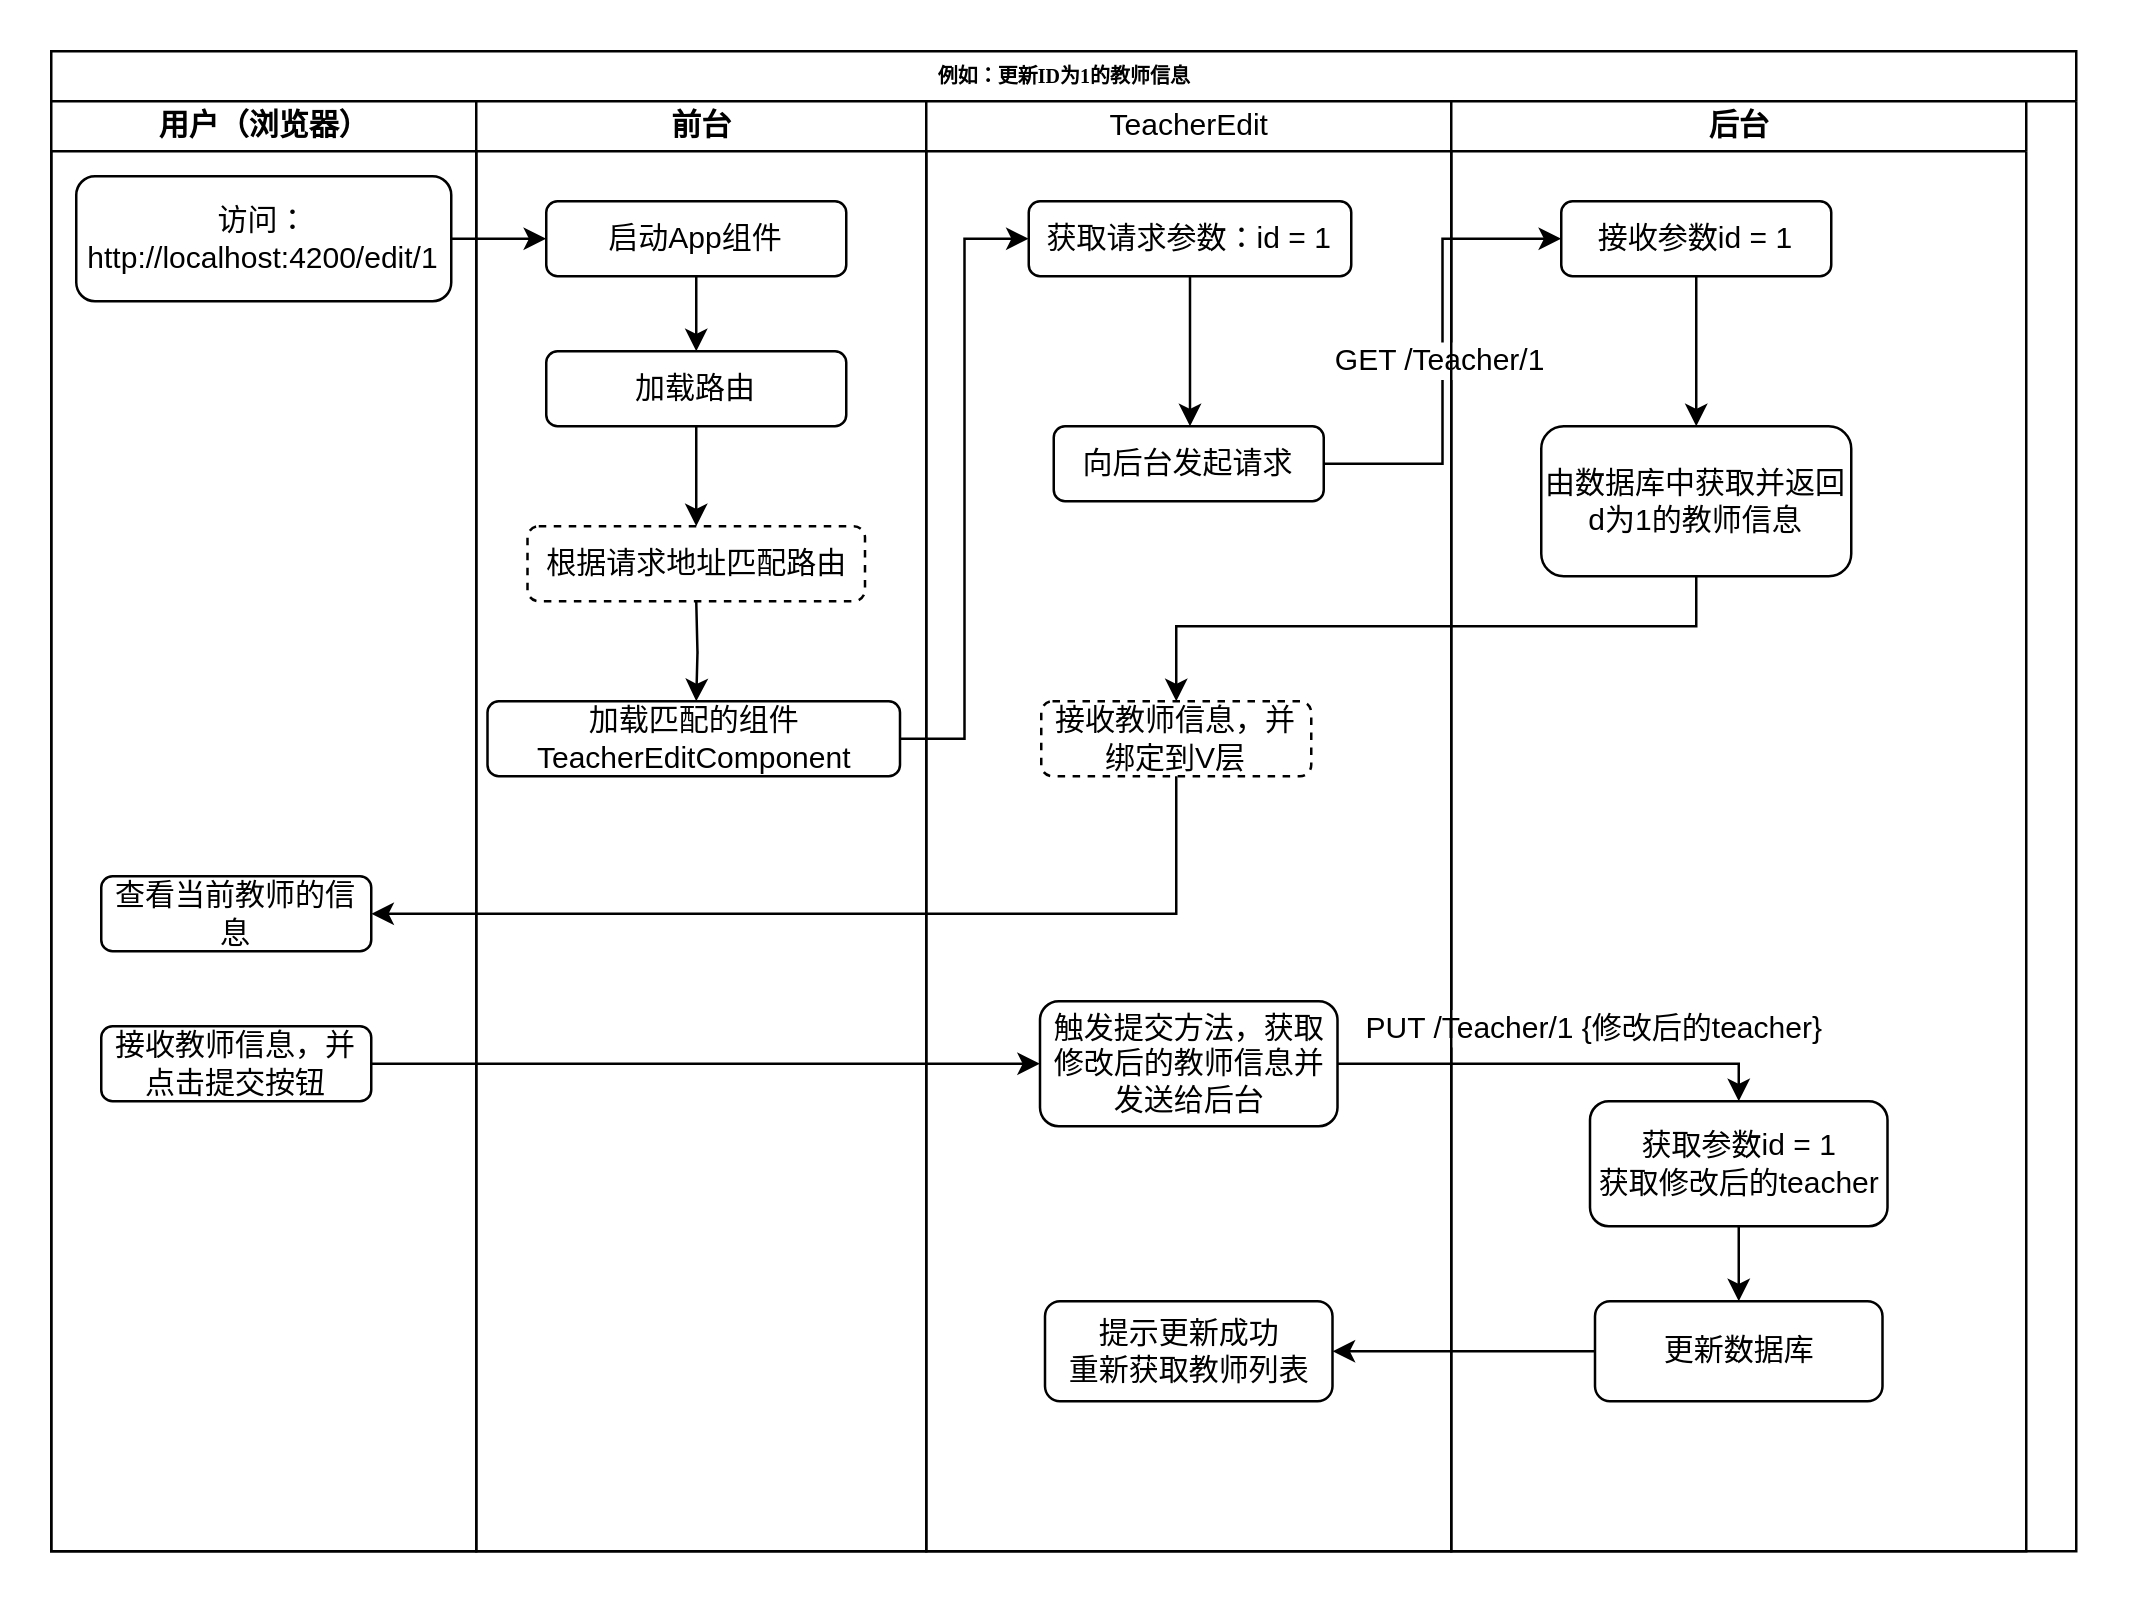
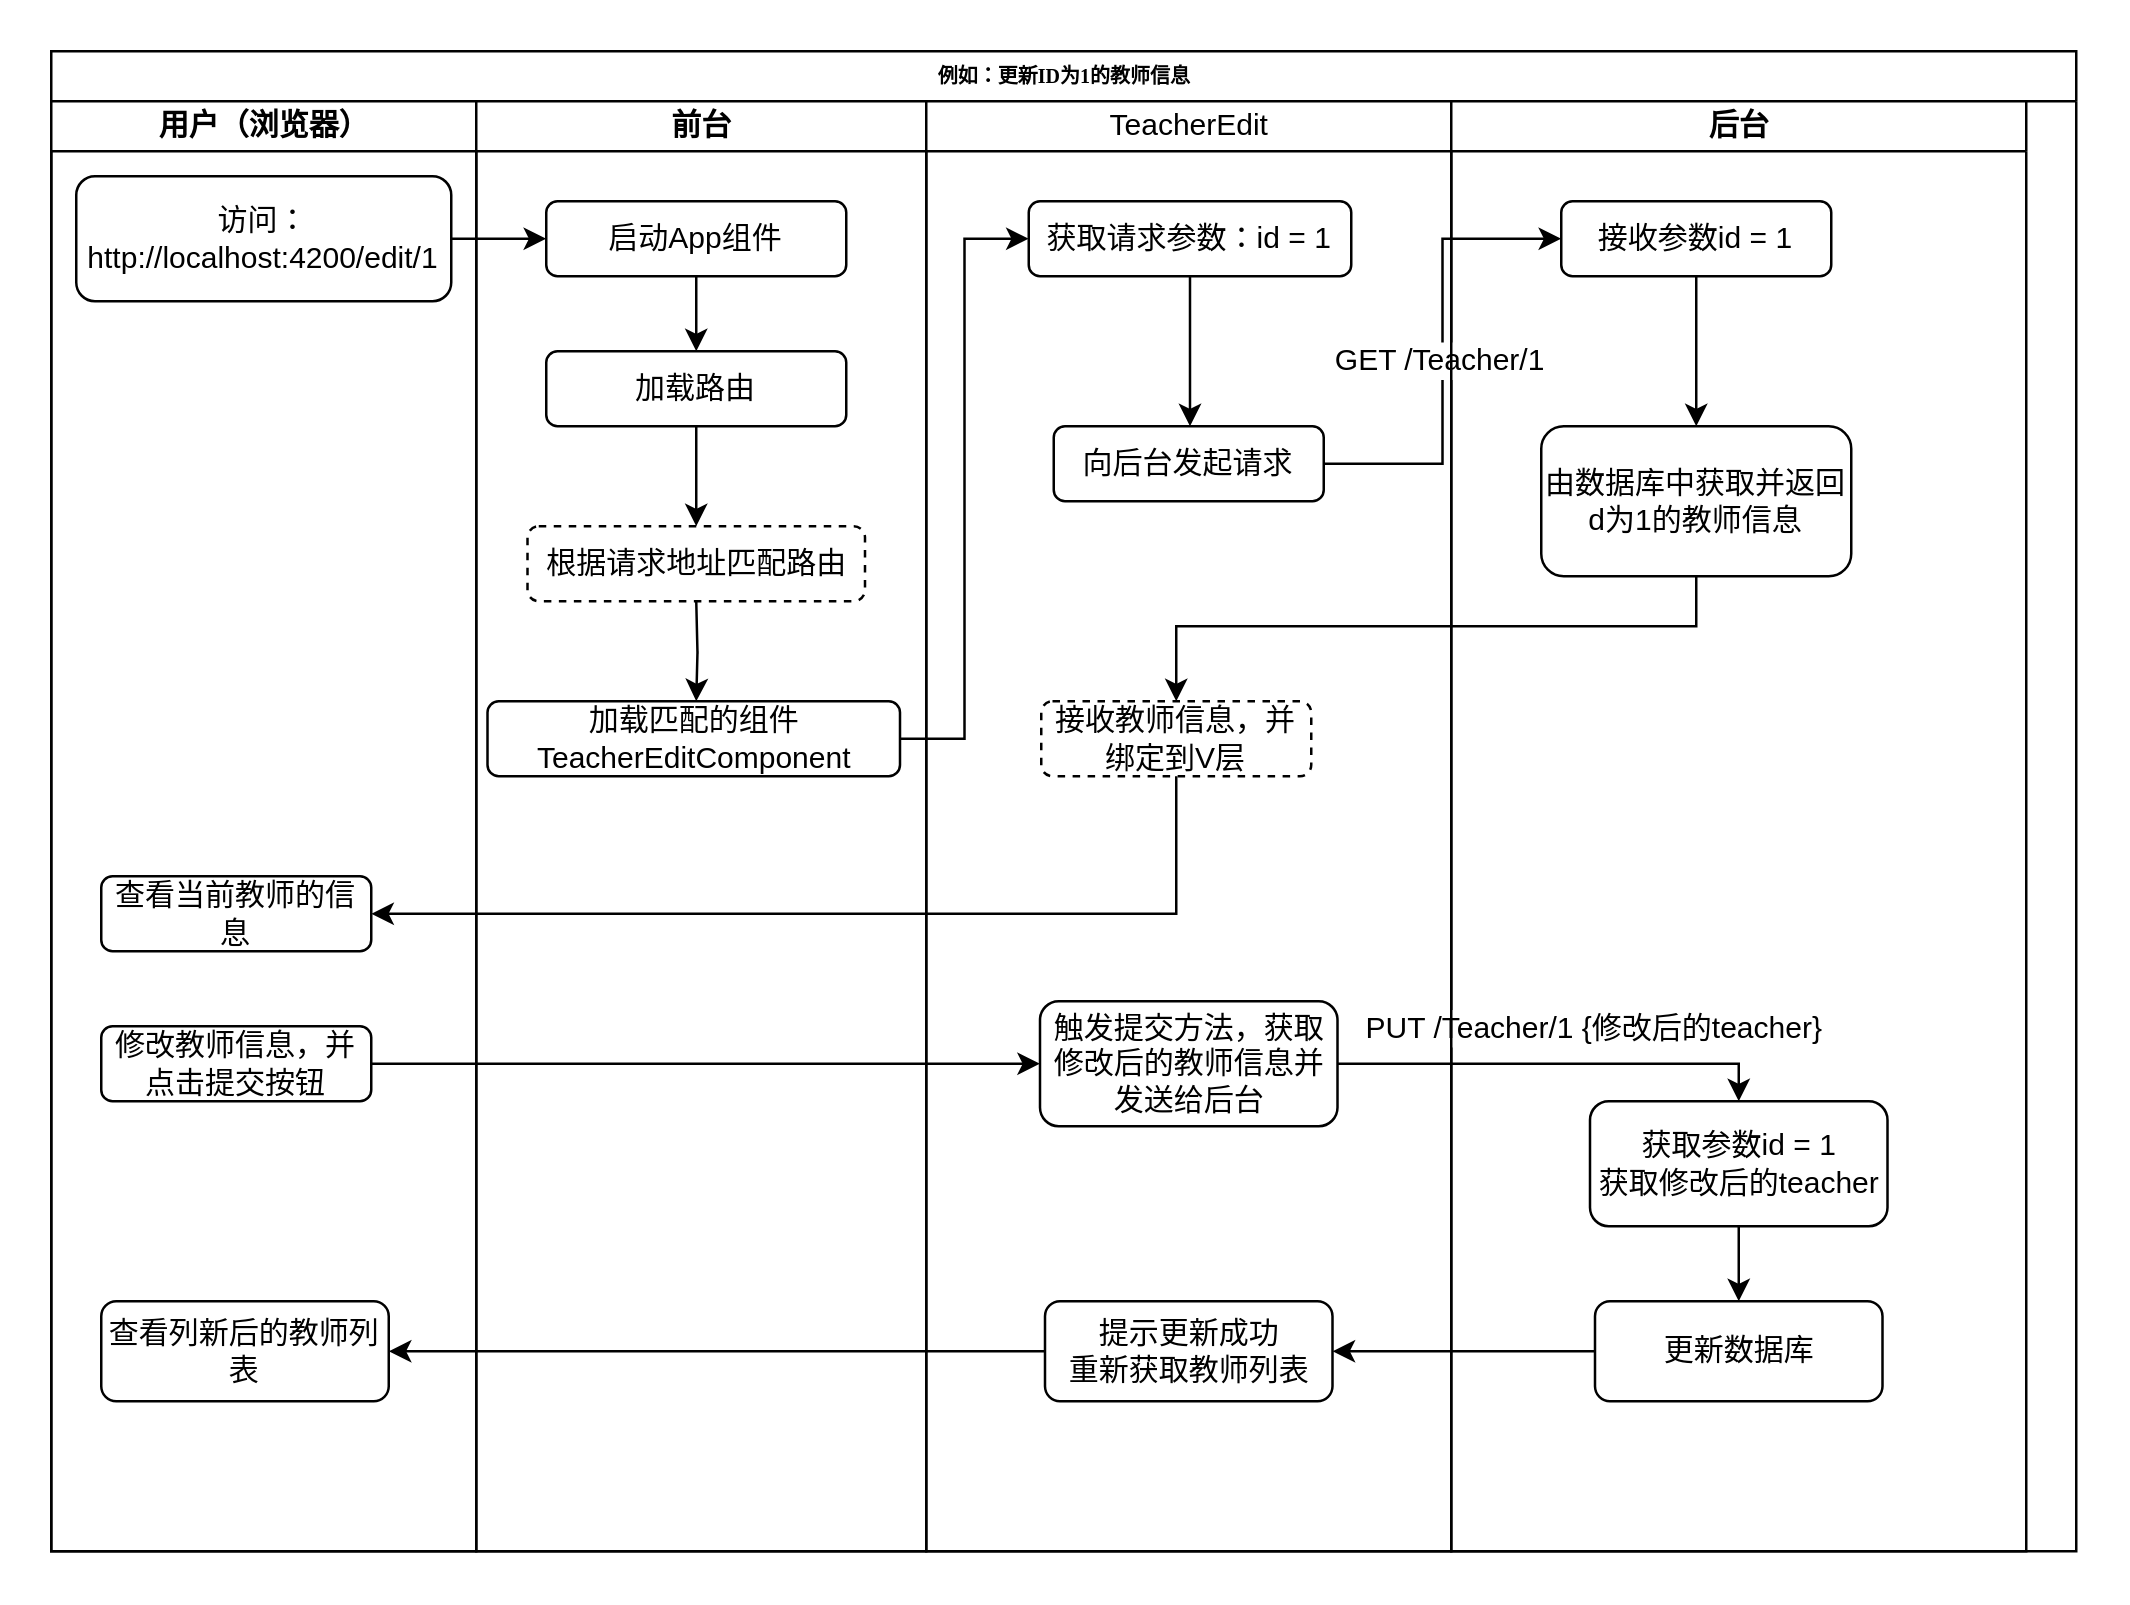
(236, 1064) -> (236, 1064)
none -> (245, 1351)
none -> (701, 1351)
